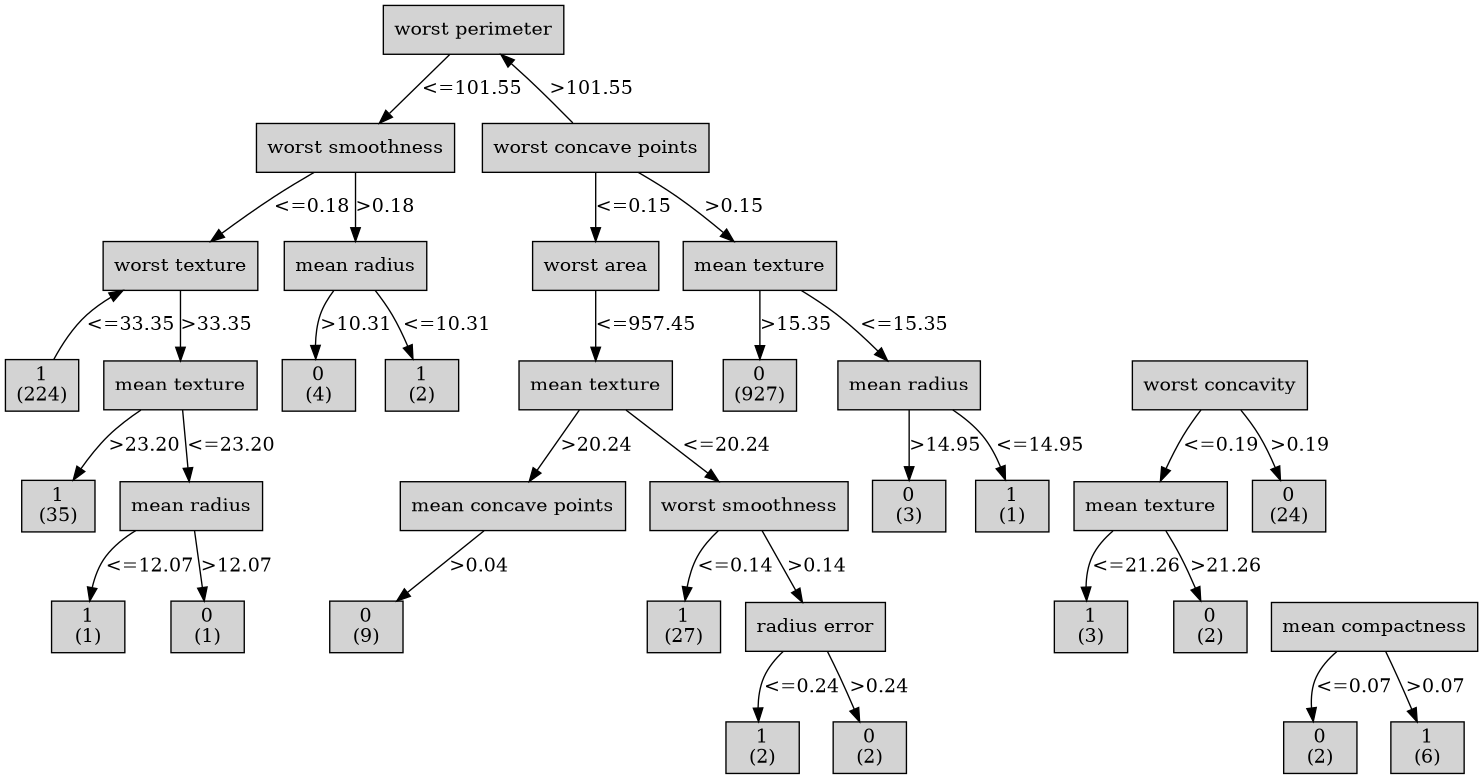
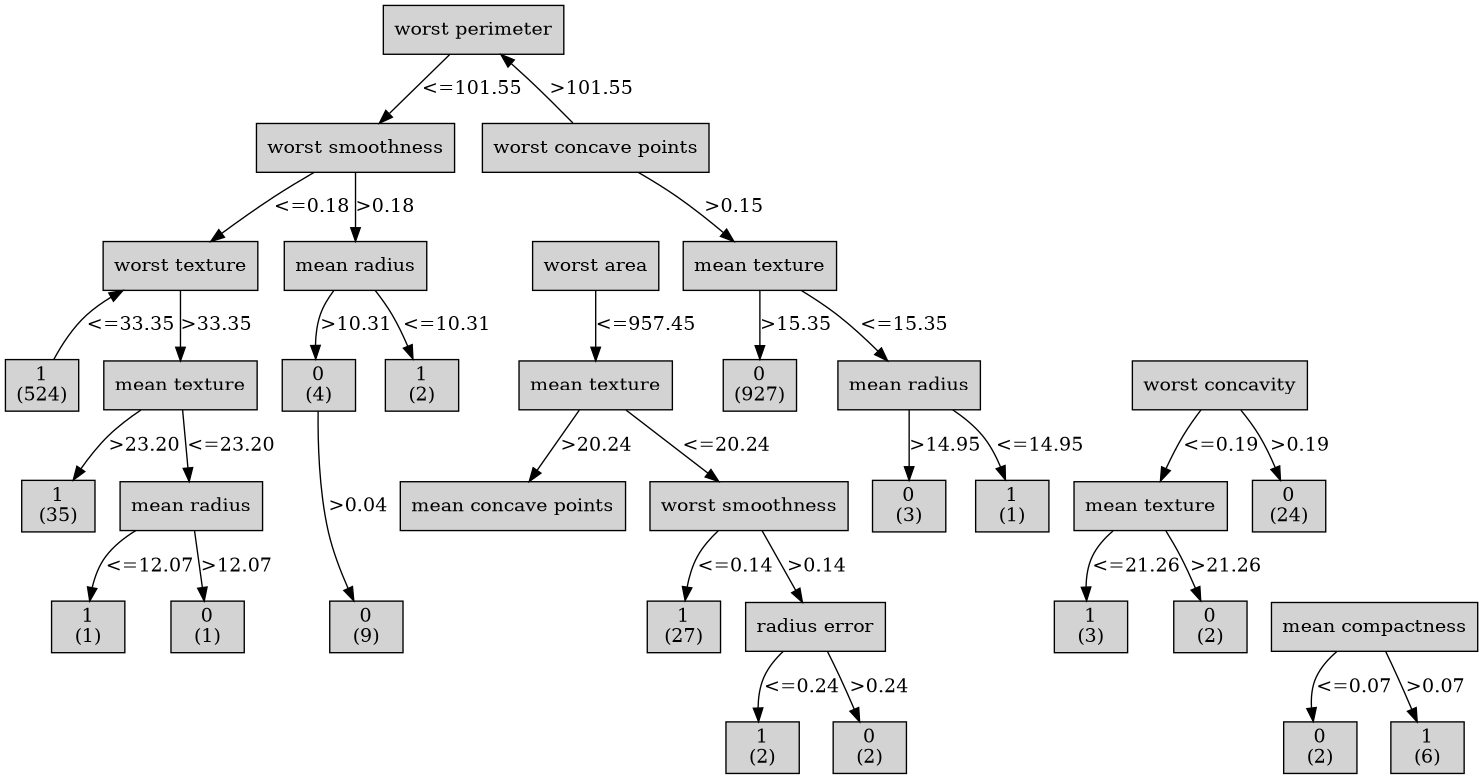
(596, 200) -> none
(42, 385) -> (42, 385)
(446, 562) -> (323, 502)
